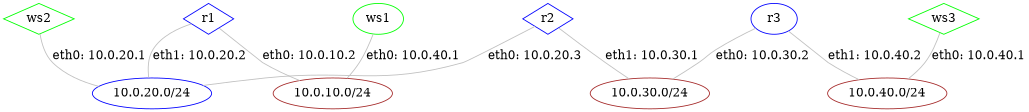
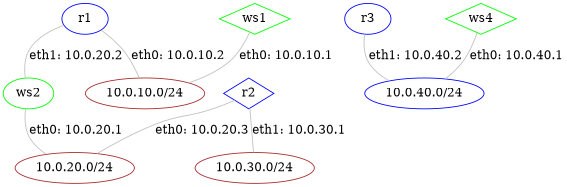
(39, 19) -> (28, 93)
(209, 19) -> (85, 19)
(378, 19) -> (255, 19)
(944, 19) -> (481, 19)
(159, 42) -> (34, 44)
(713, 52) -> none
(413, 56) -> (286, 56)
(152, 93) -> (75, 168)
(887, 93) -> (424, 93)
